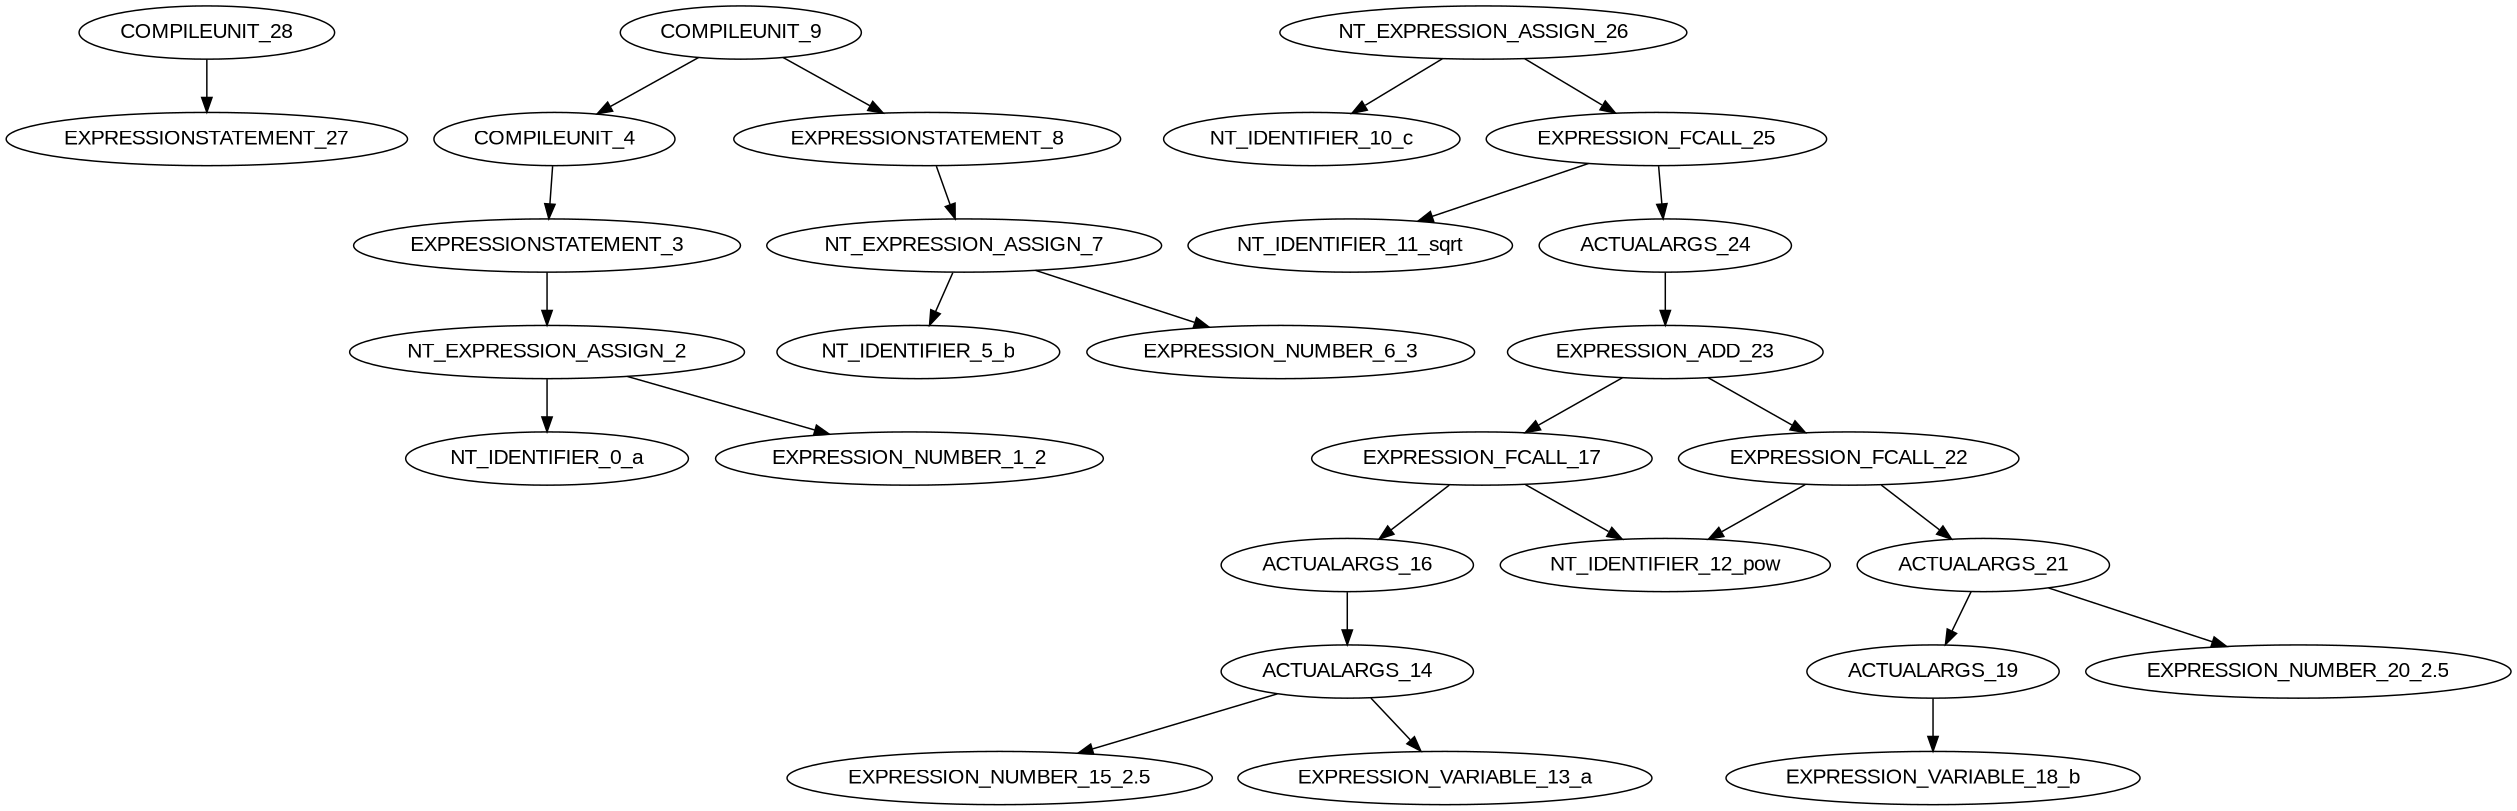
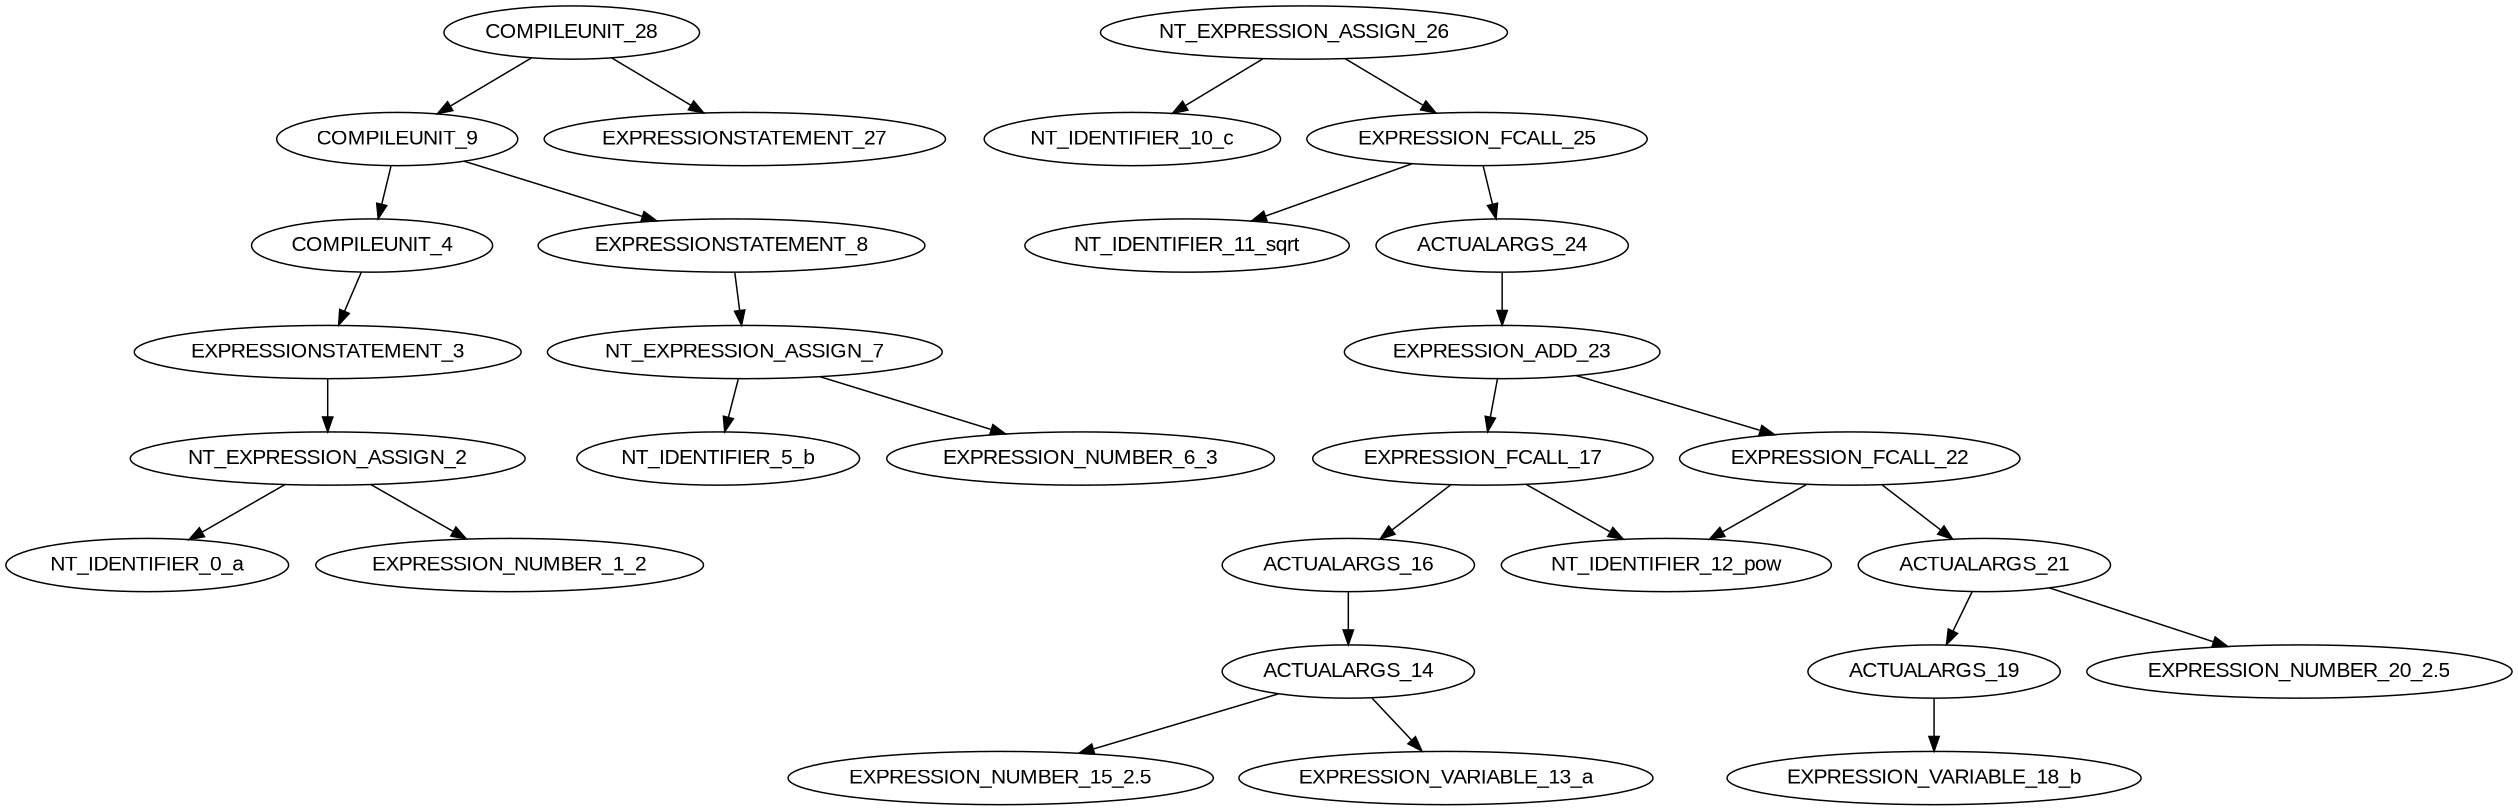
none -> (491, 82)
